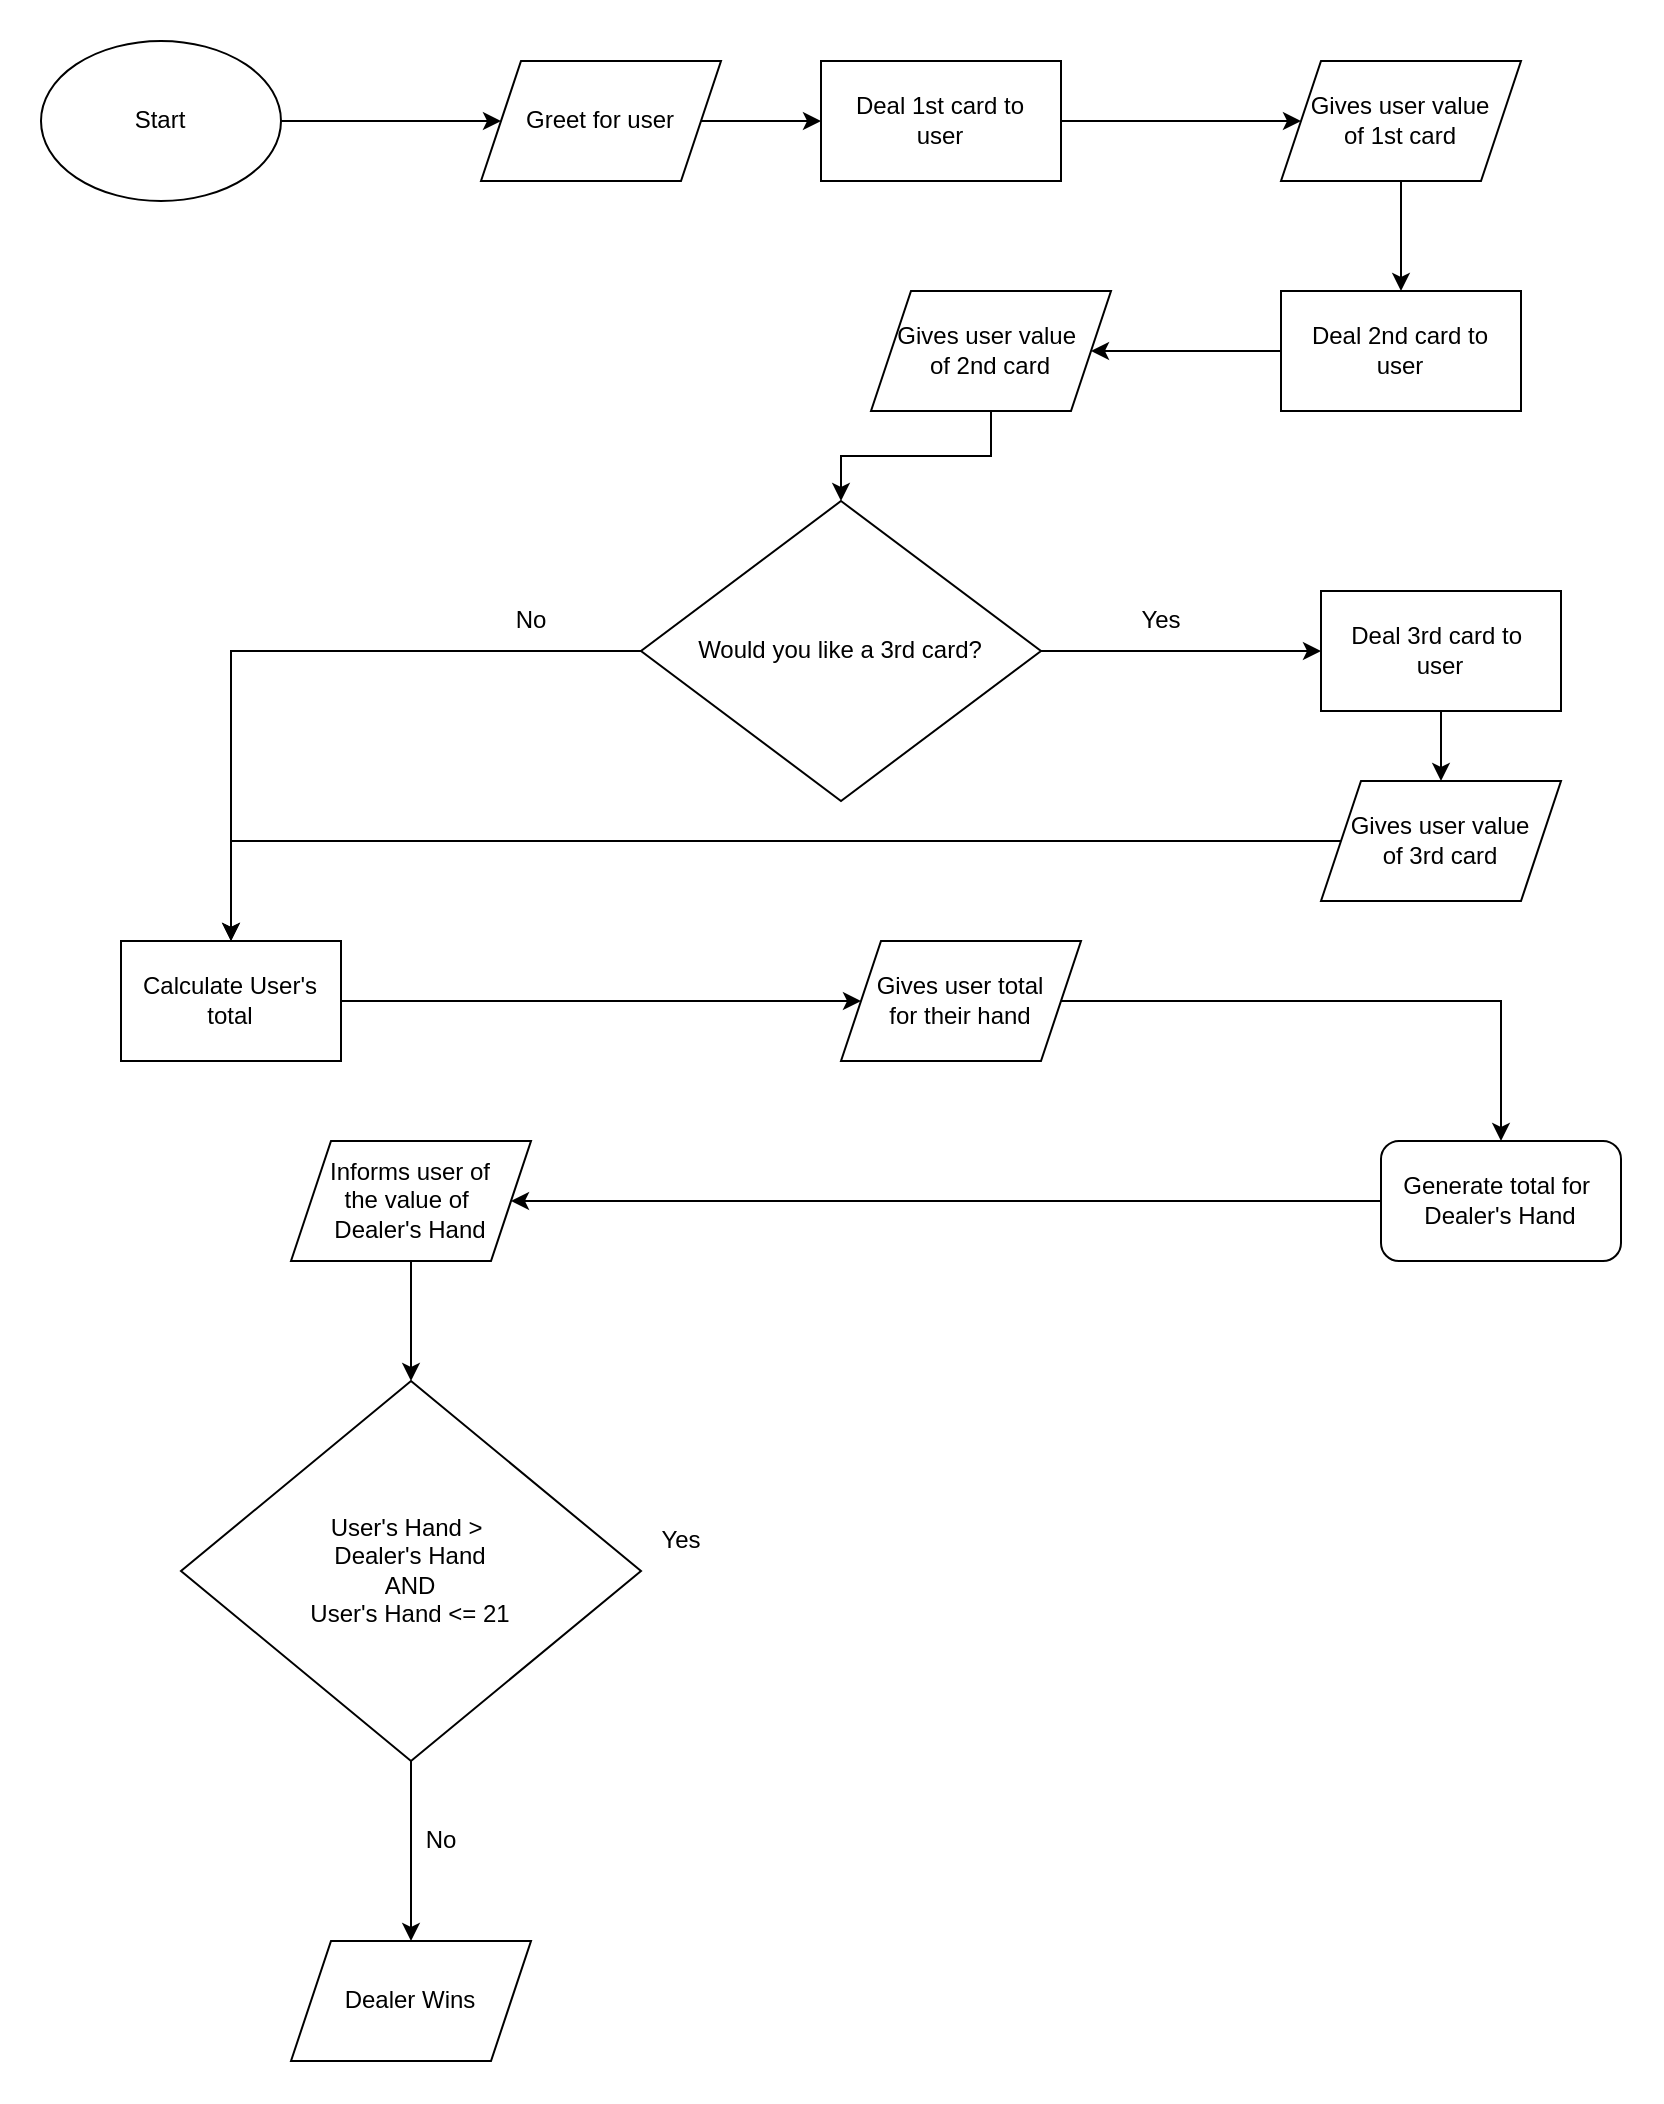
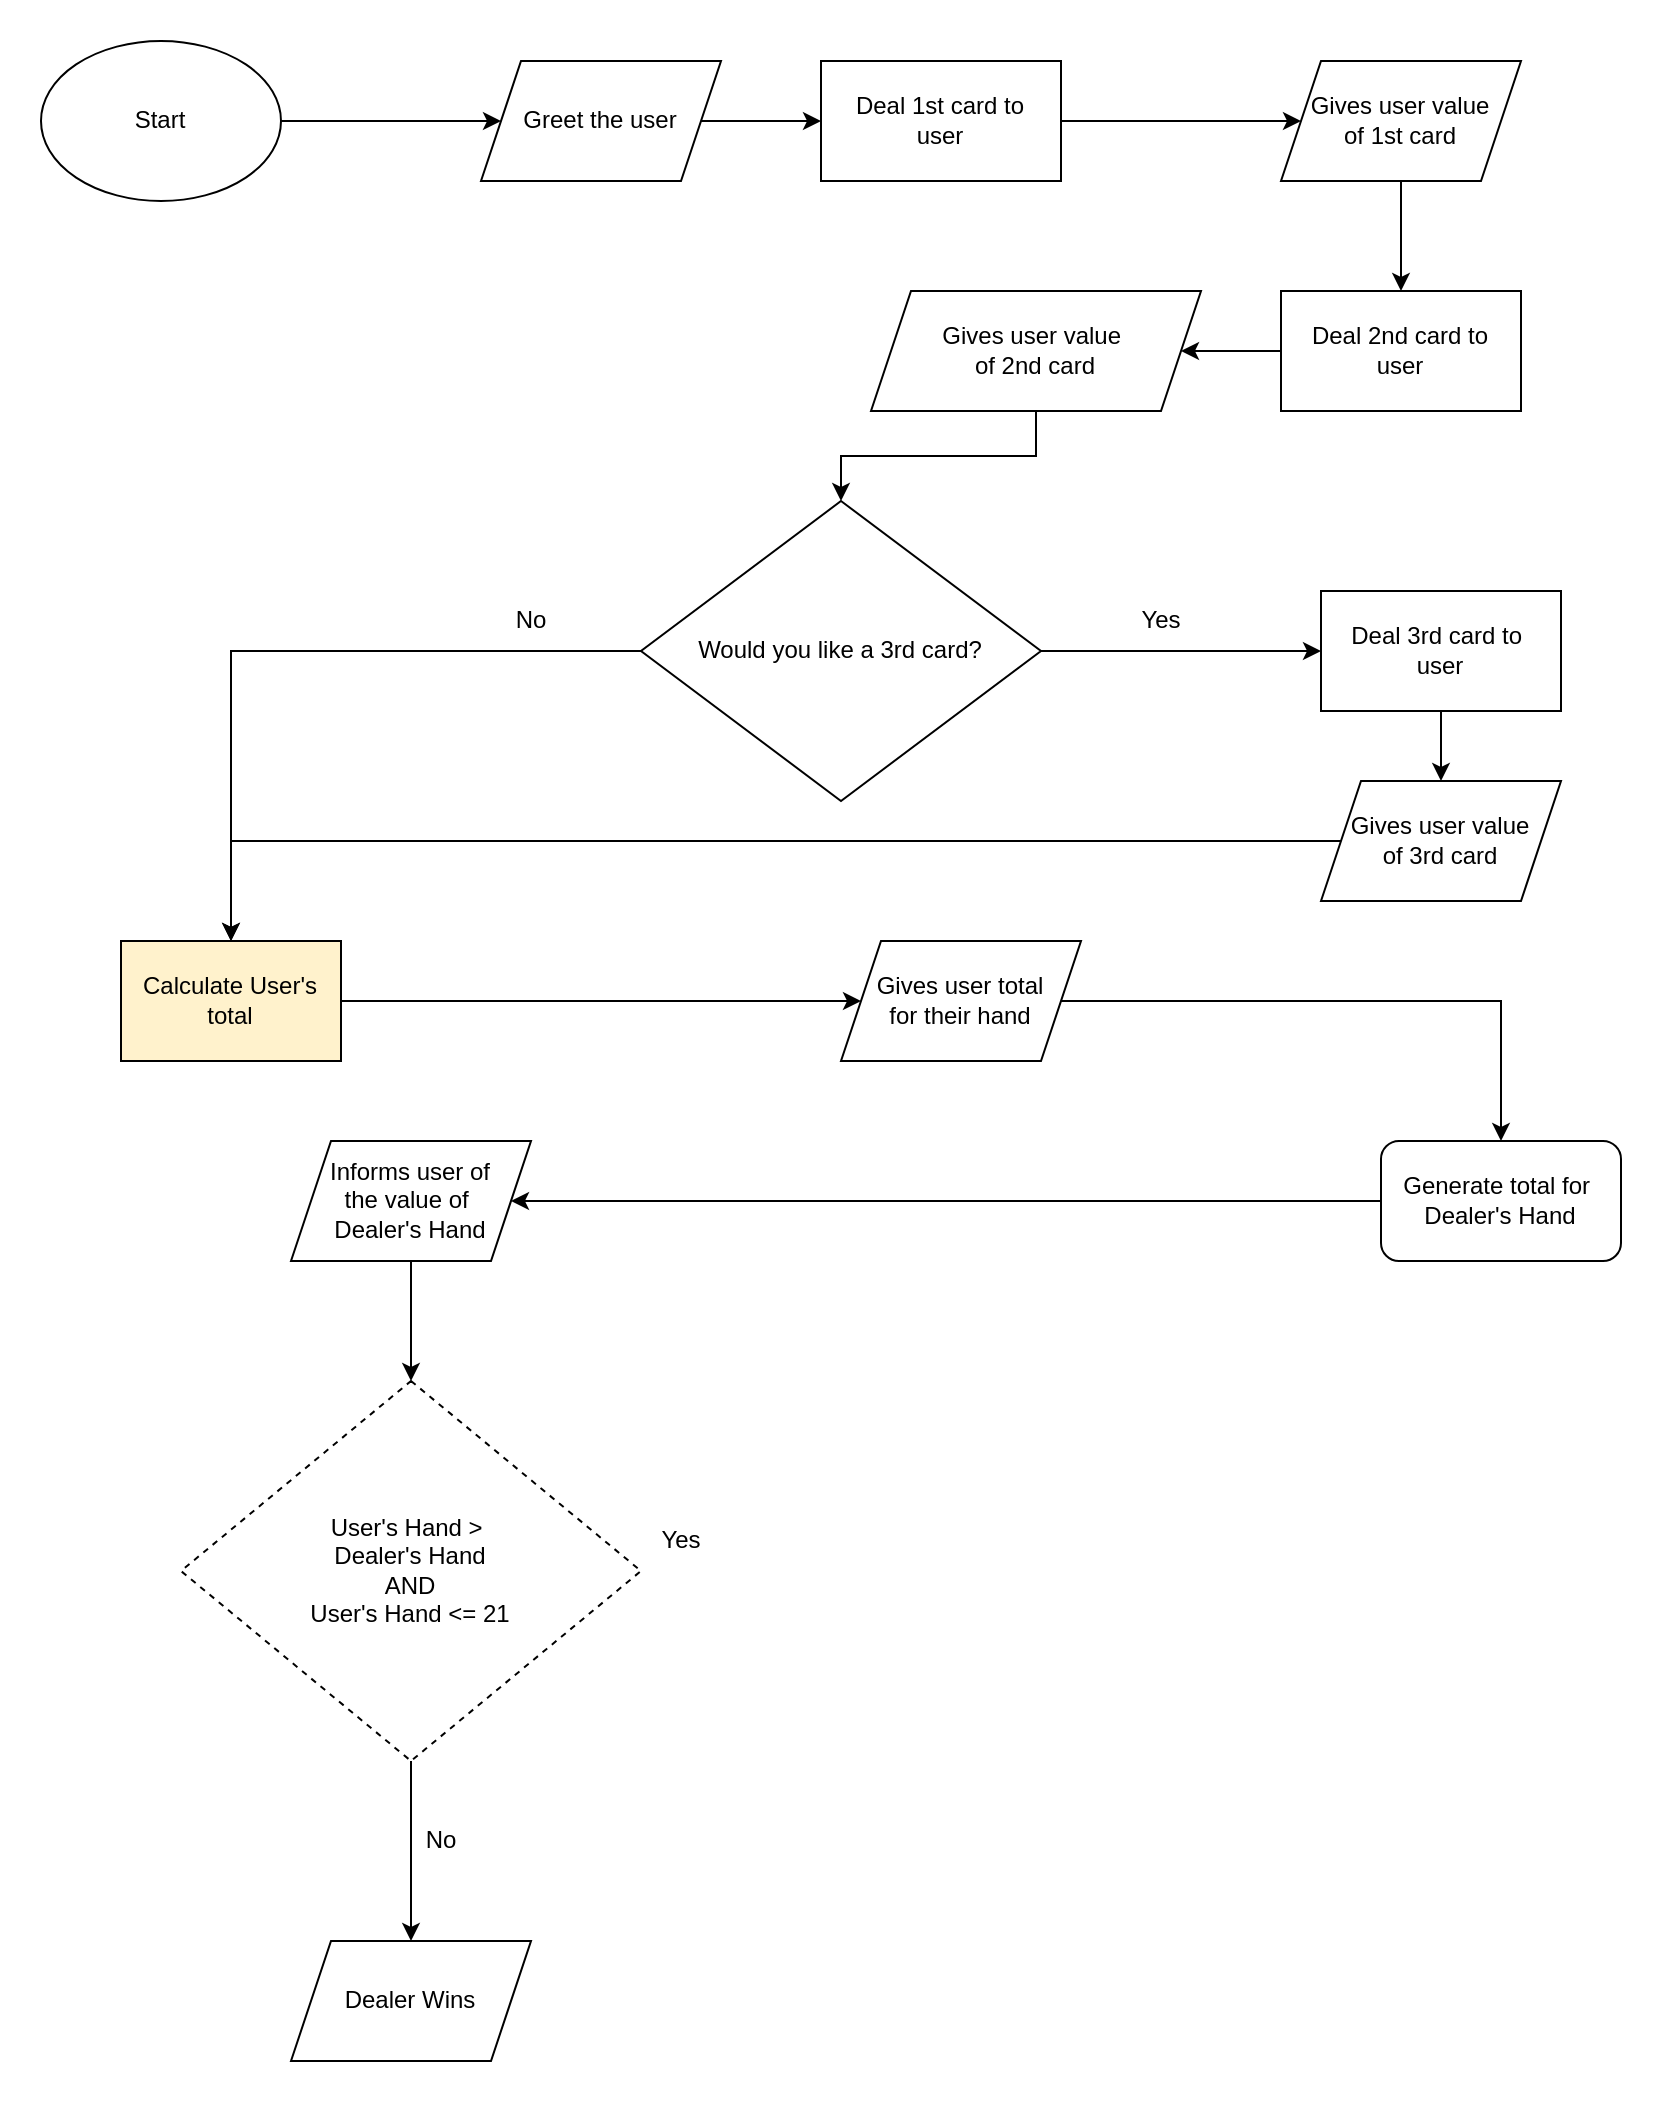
(601, 121) -> (601, 121)
(991, 351) -> (1036, 351)
(231, 1001) -> (231, 1001)
(411, 1571) -> (411, 1571)
